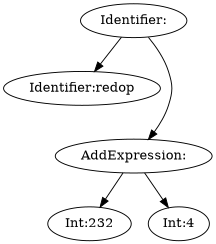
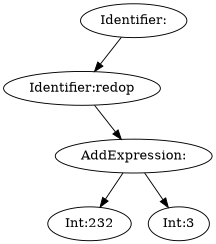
(172, 84) -> (105, 119)
(179, 224) -> (179, 224)
